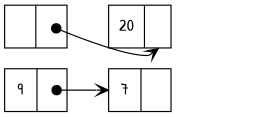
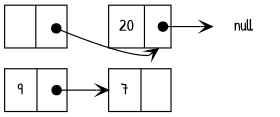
none -> (244, 27)
